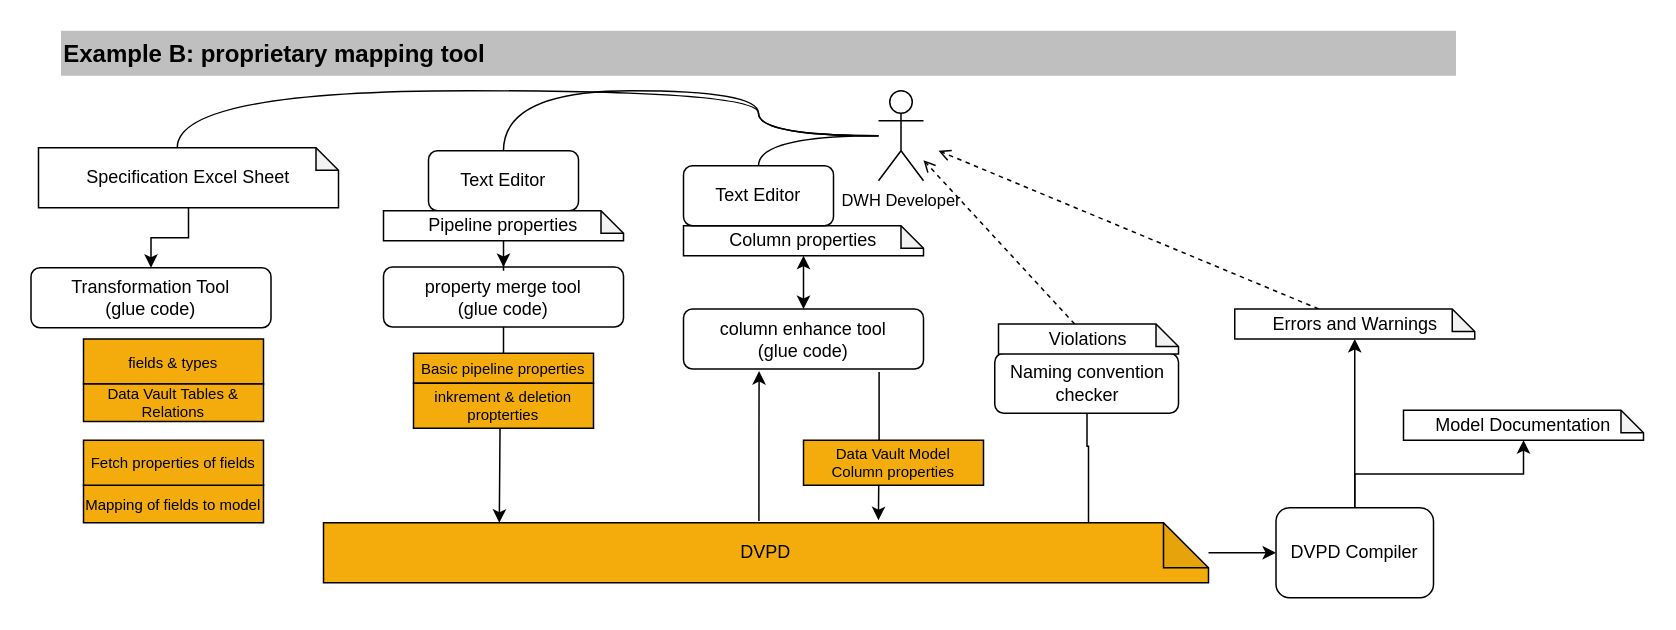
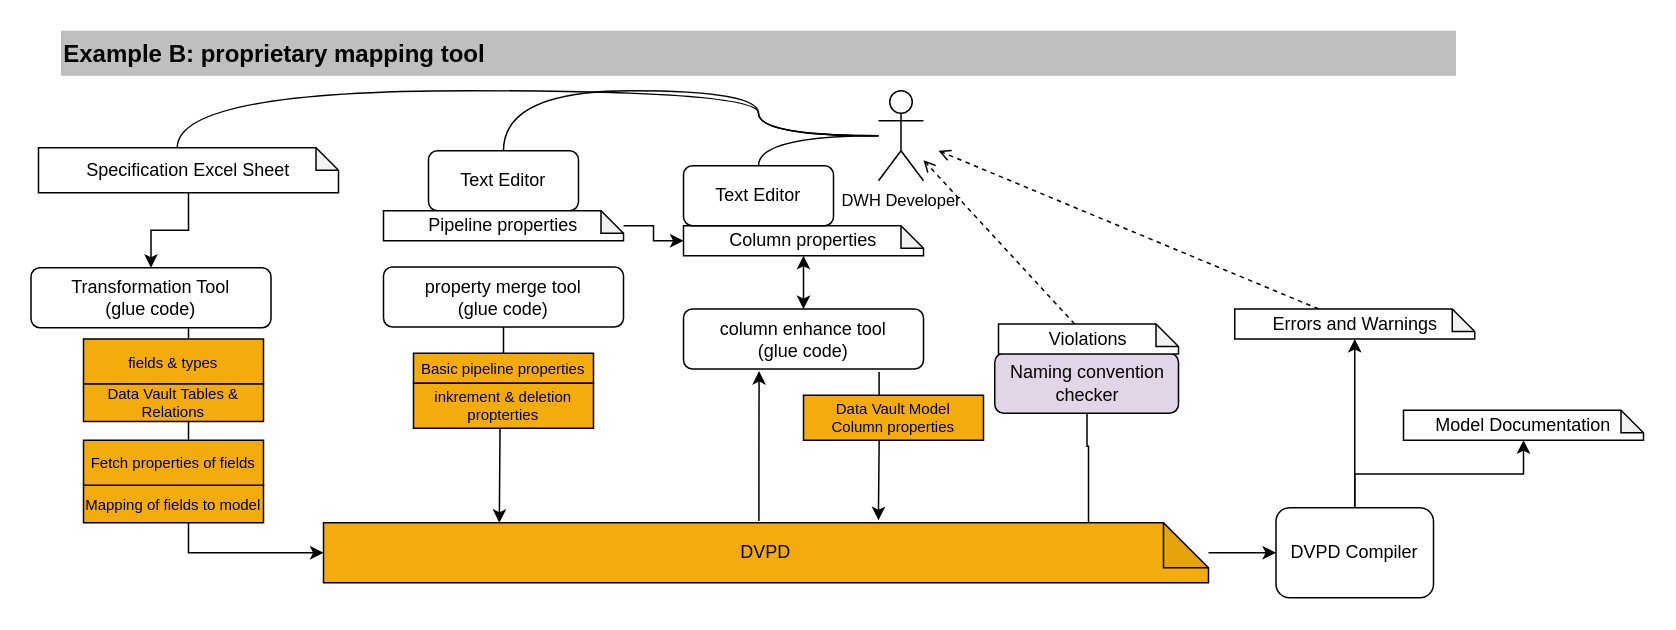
(188, 178) -> (188, 170)
(503, 260) -> (653, 228)
(1086, 383) -> (1086, 383)
(893, 463) -> (893, 418)
none -> (235, 553)
